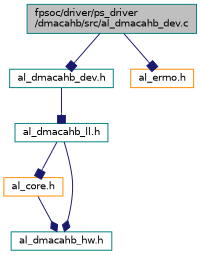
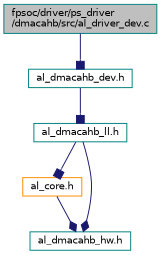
(112, 19) -> (80, 19)
(162, 78) -> none
